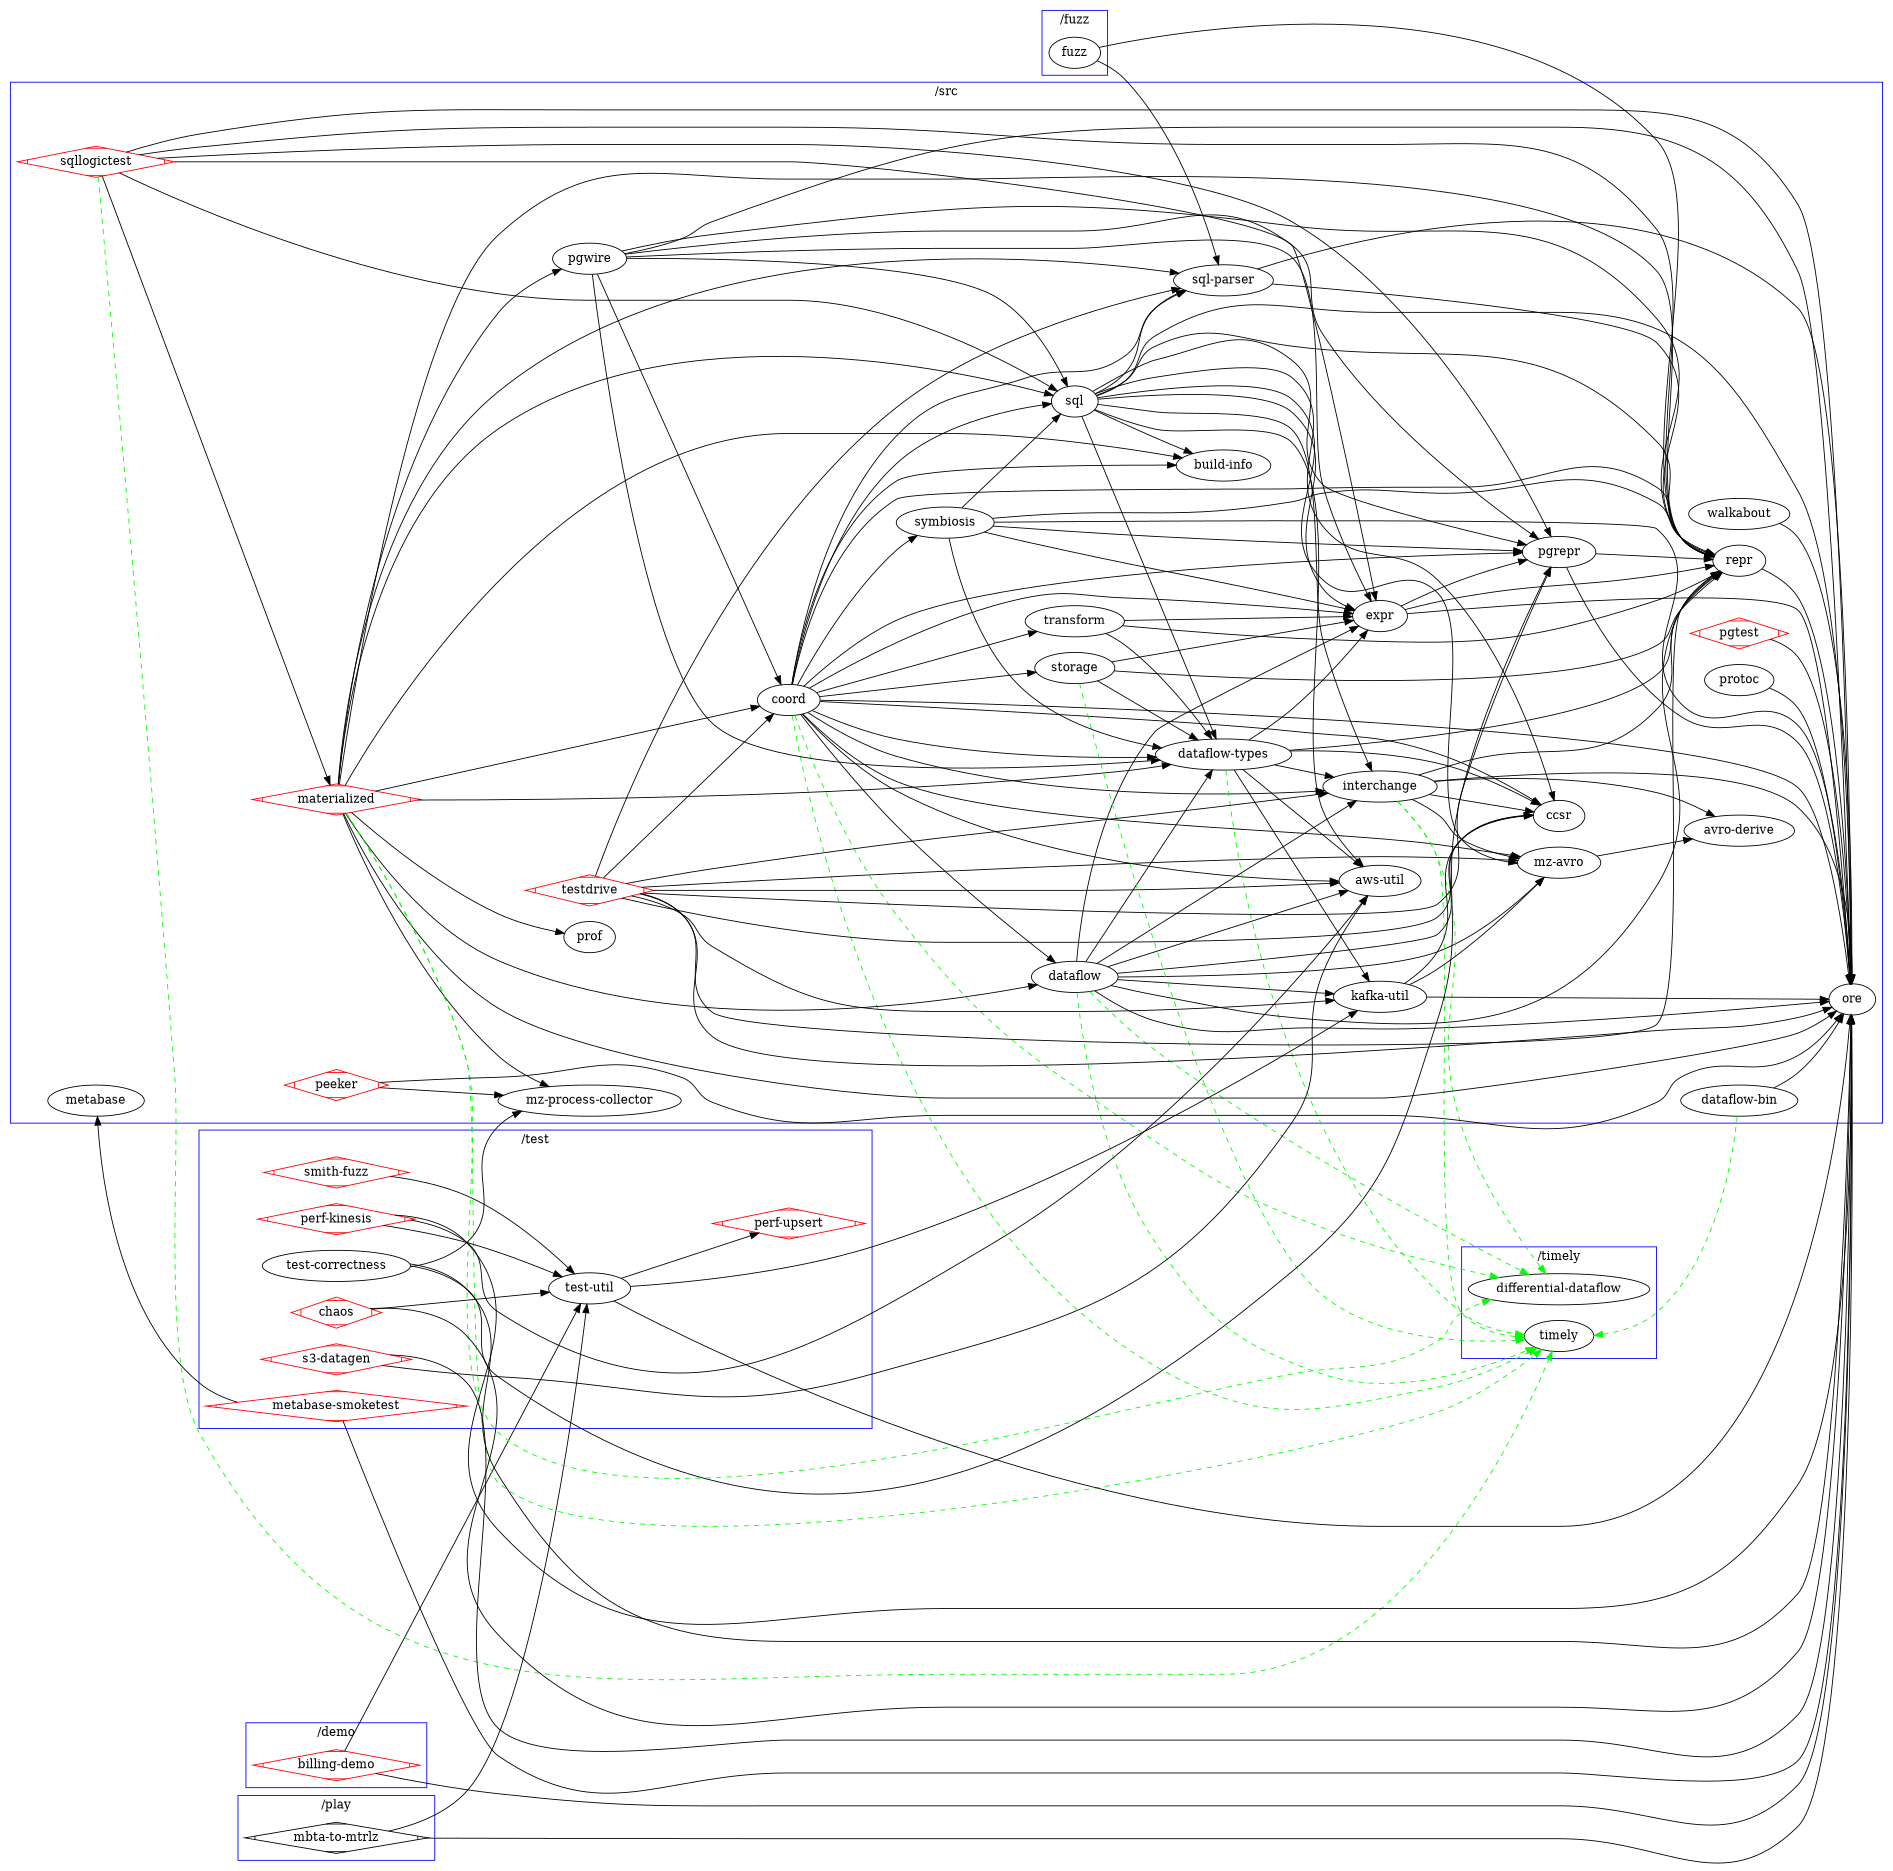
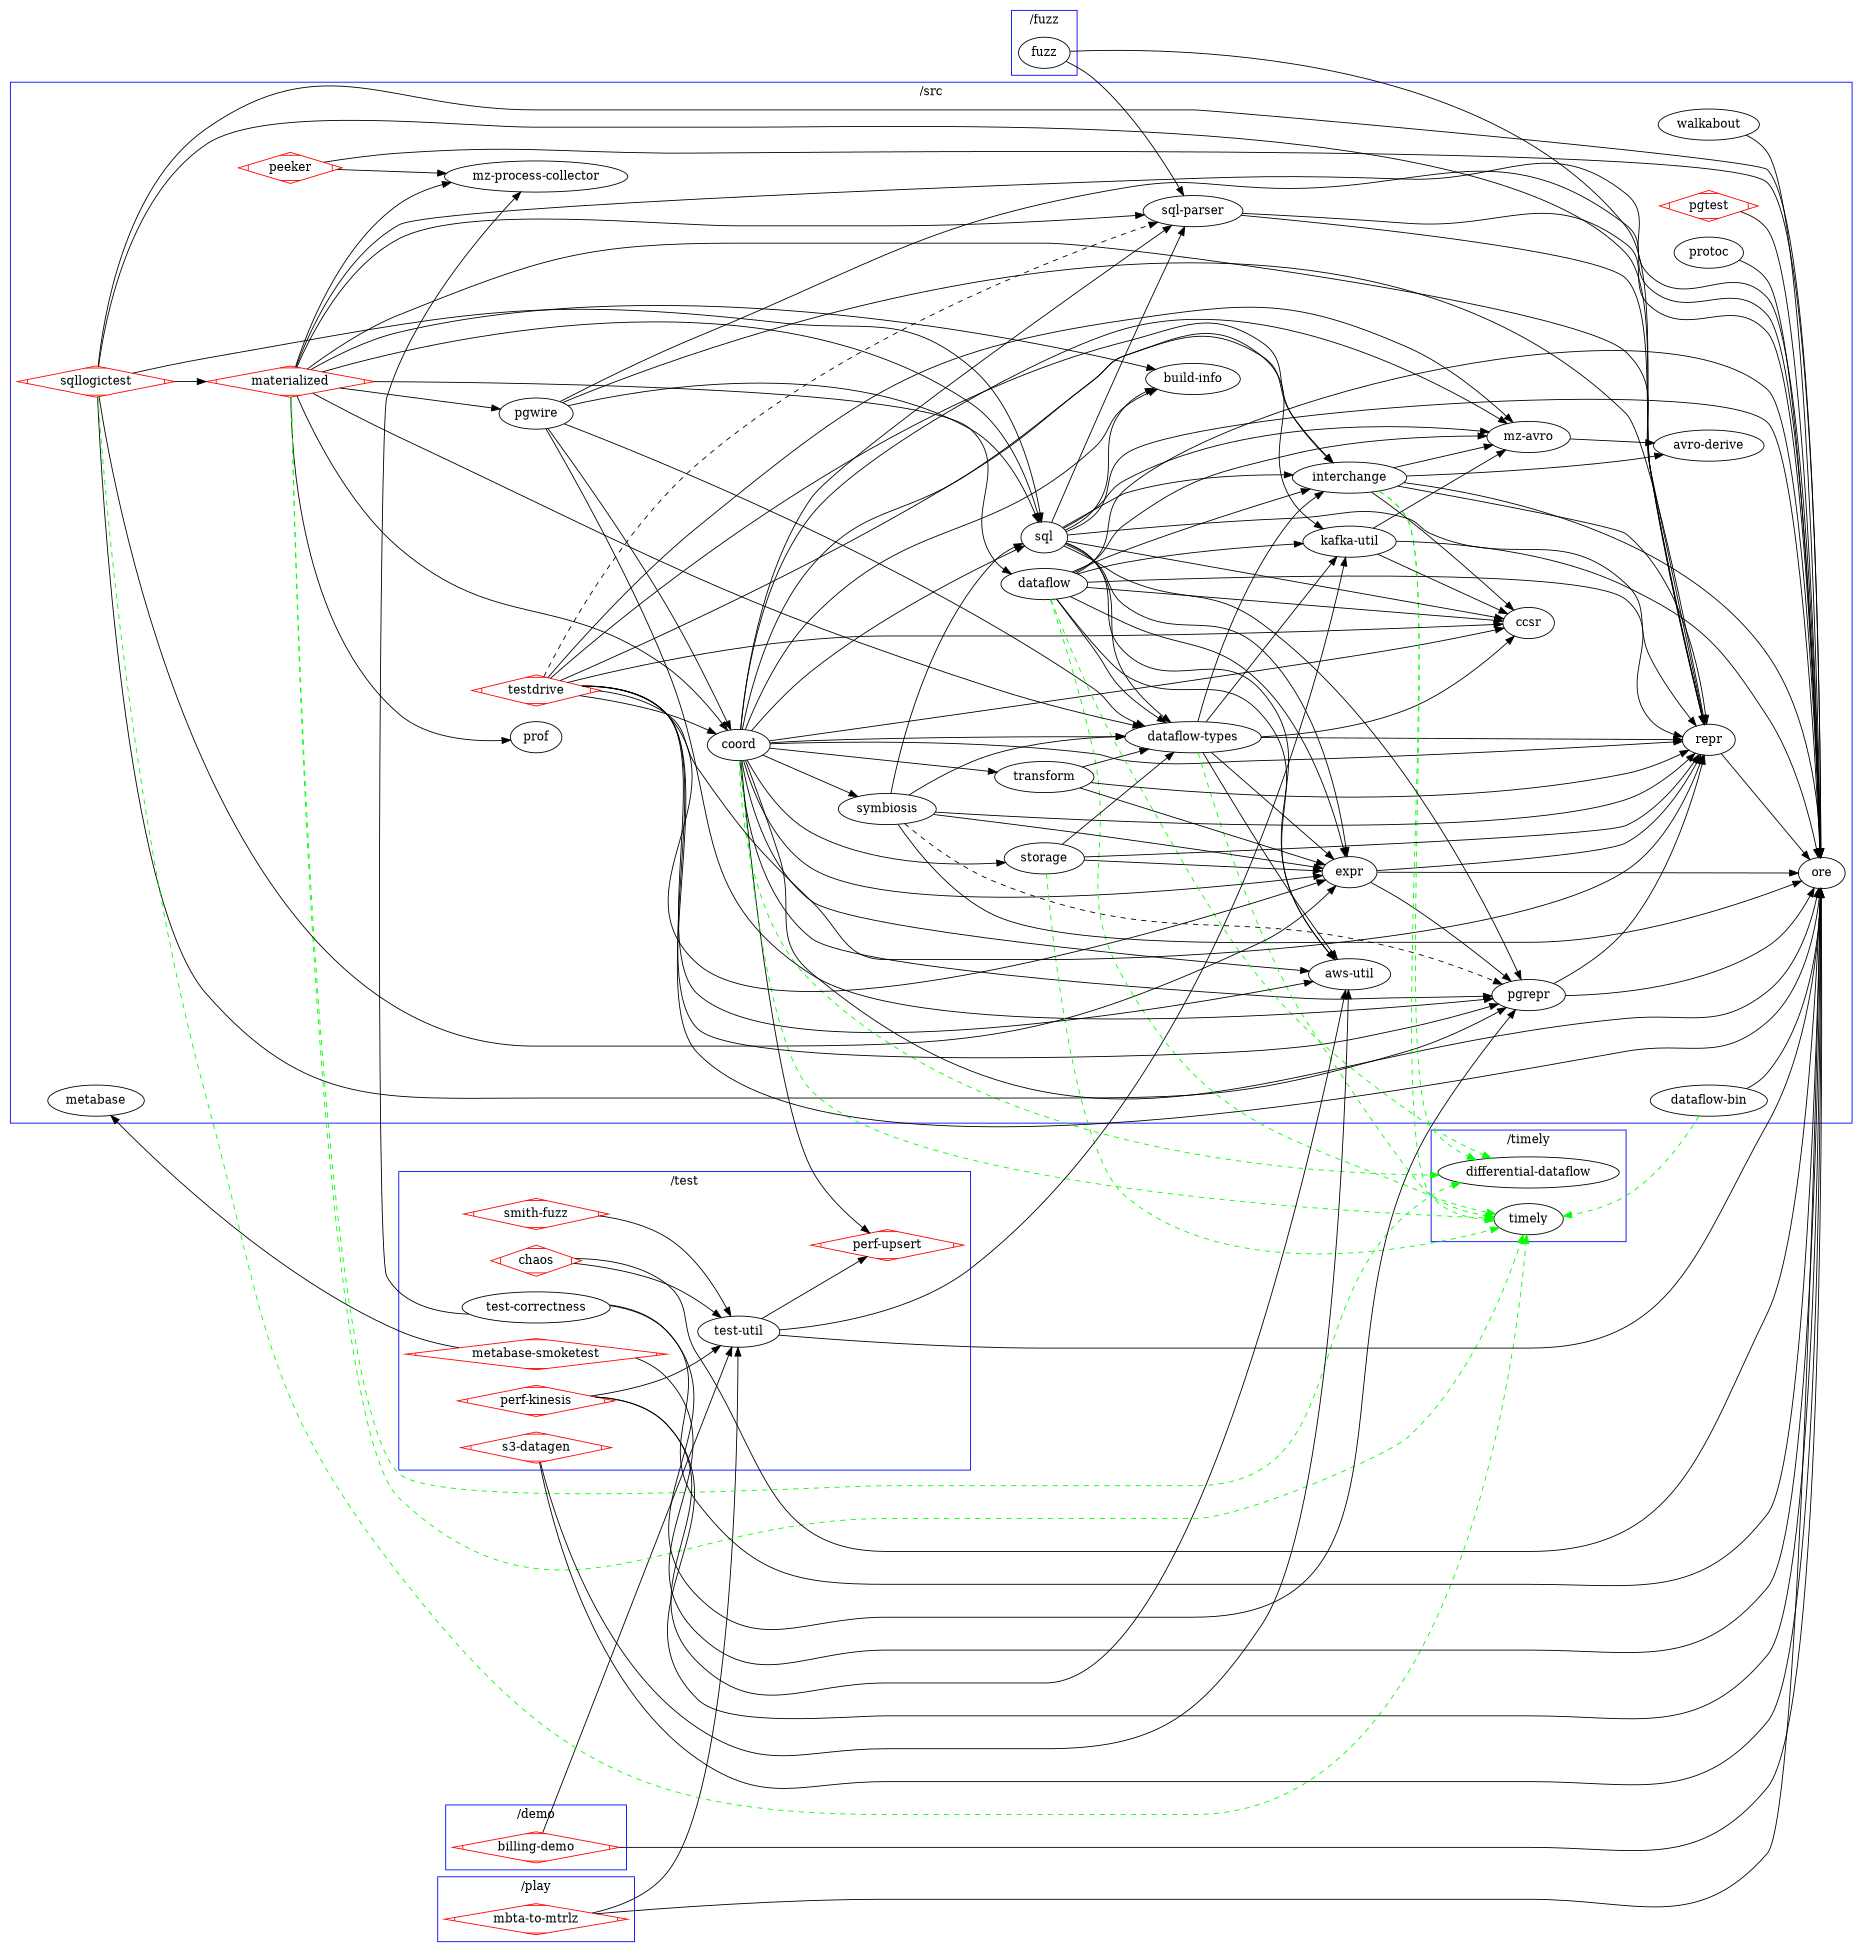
(1136, 244) -> (808, 991)
(805, 500) -> (798, 390)
(1253, 541) -> (1207, 925)
(922, 851) -> (775, 1030)
(336, 1838) -> (536, 1919)
